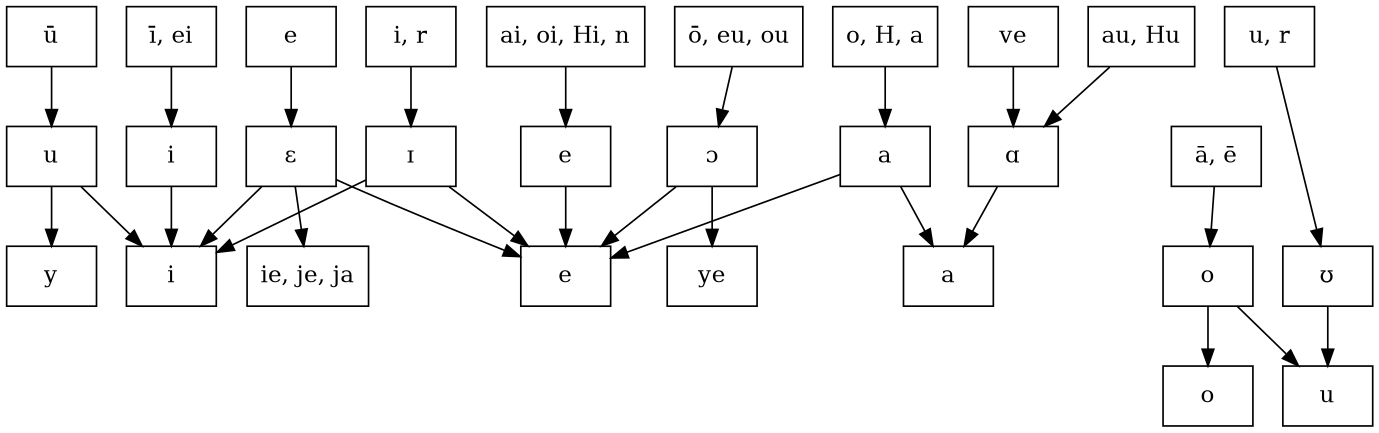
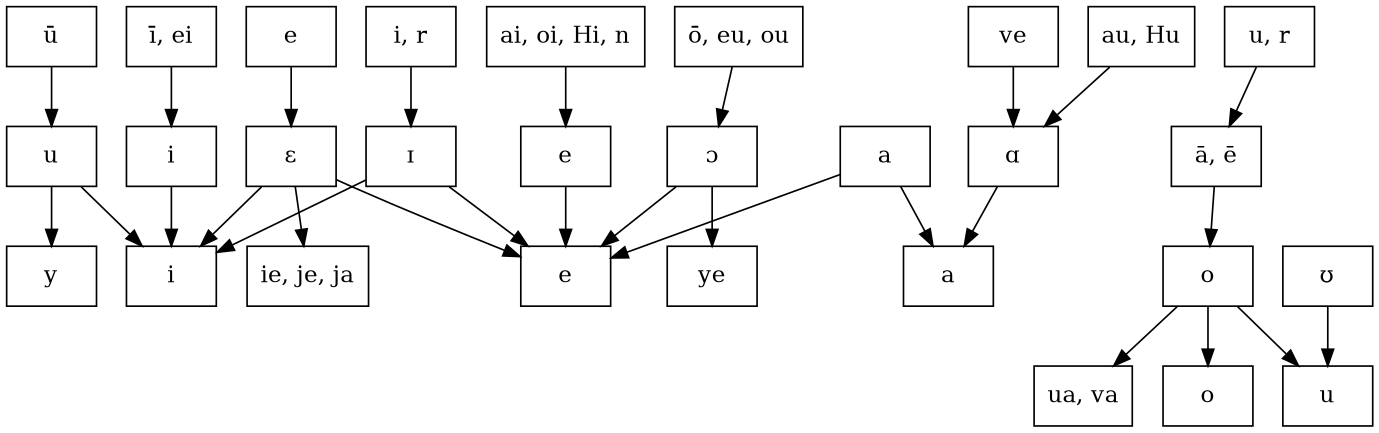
(885, 37) -> none
(1297, 148) -> (1246, 89)
none -> (1083, 396)
